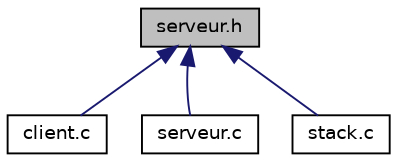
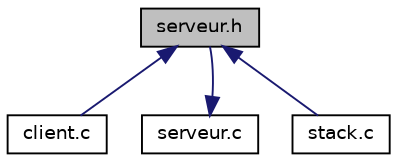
(187, 91) -> (213, 72)
